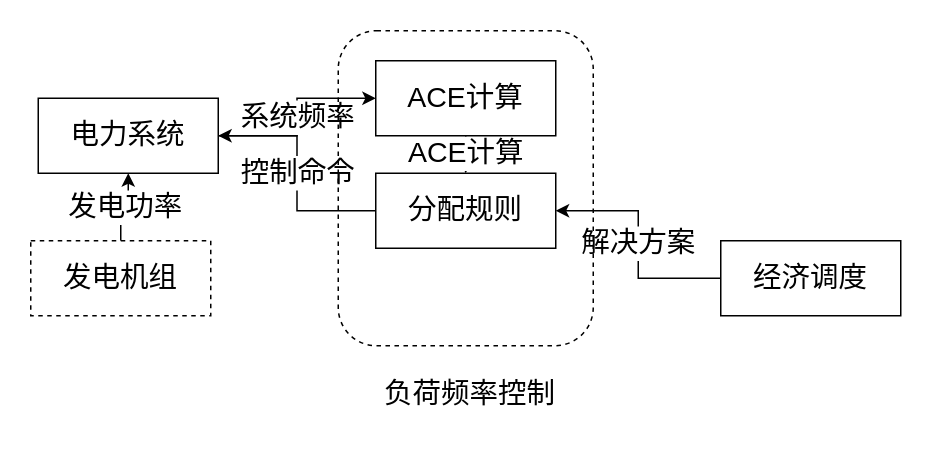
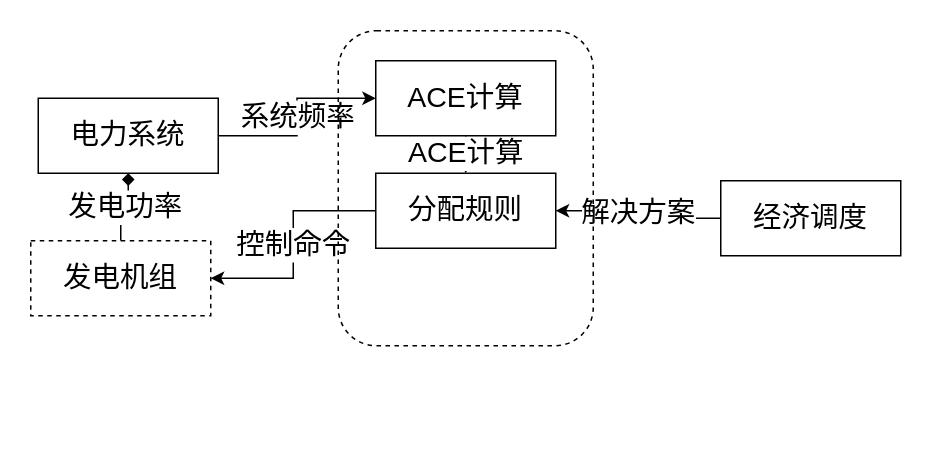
(297, 176) -> (266, 278)
(128, 185) -> (128, 186)
(811, 278) -> (811, 218)
(481, 391) -> none
